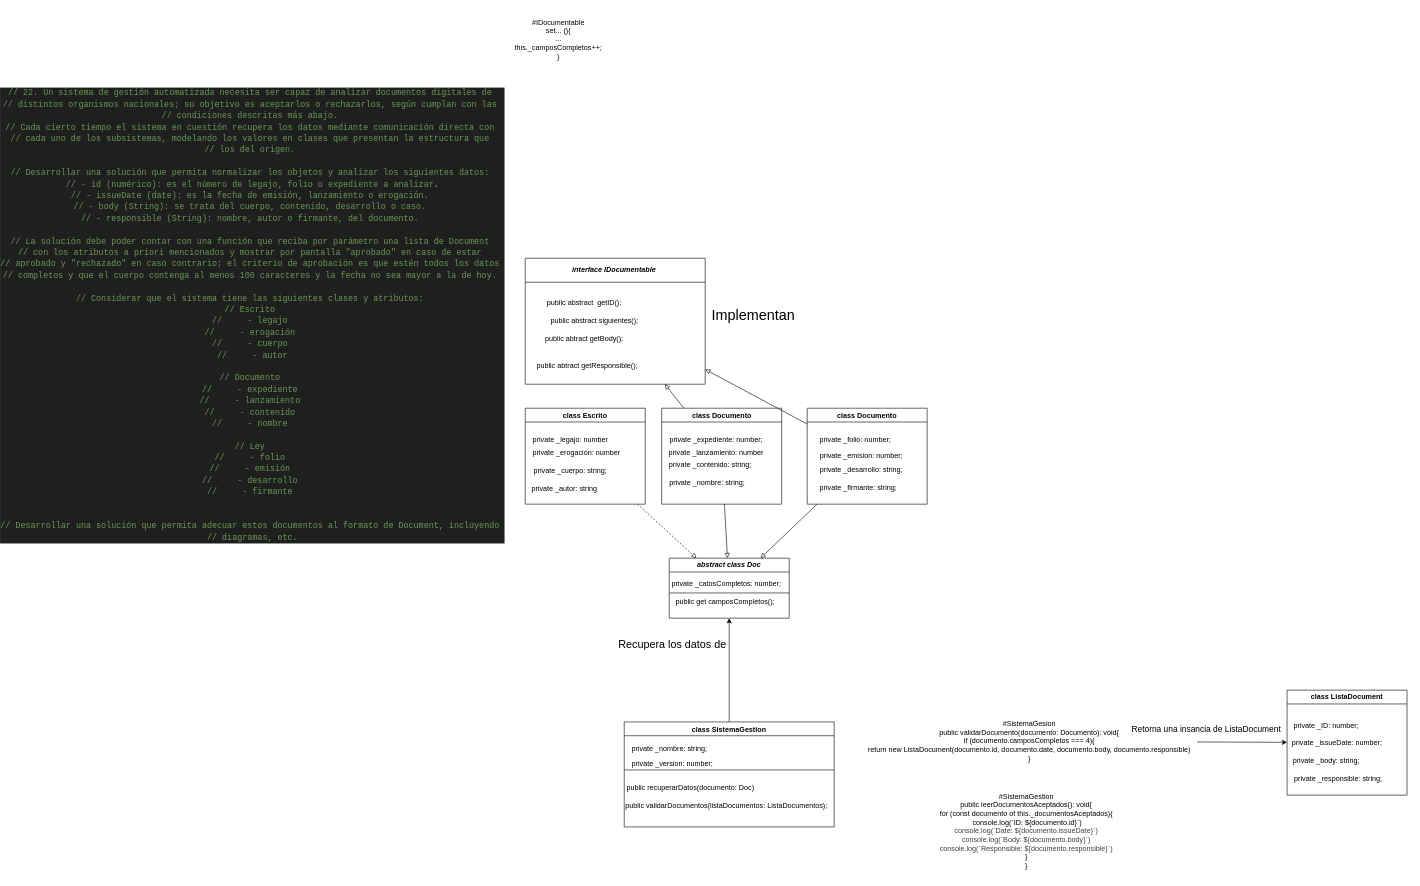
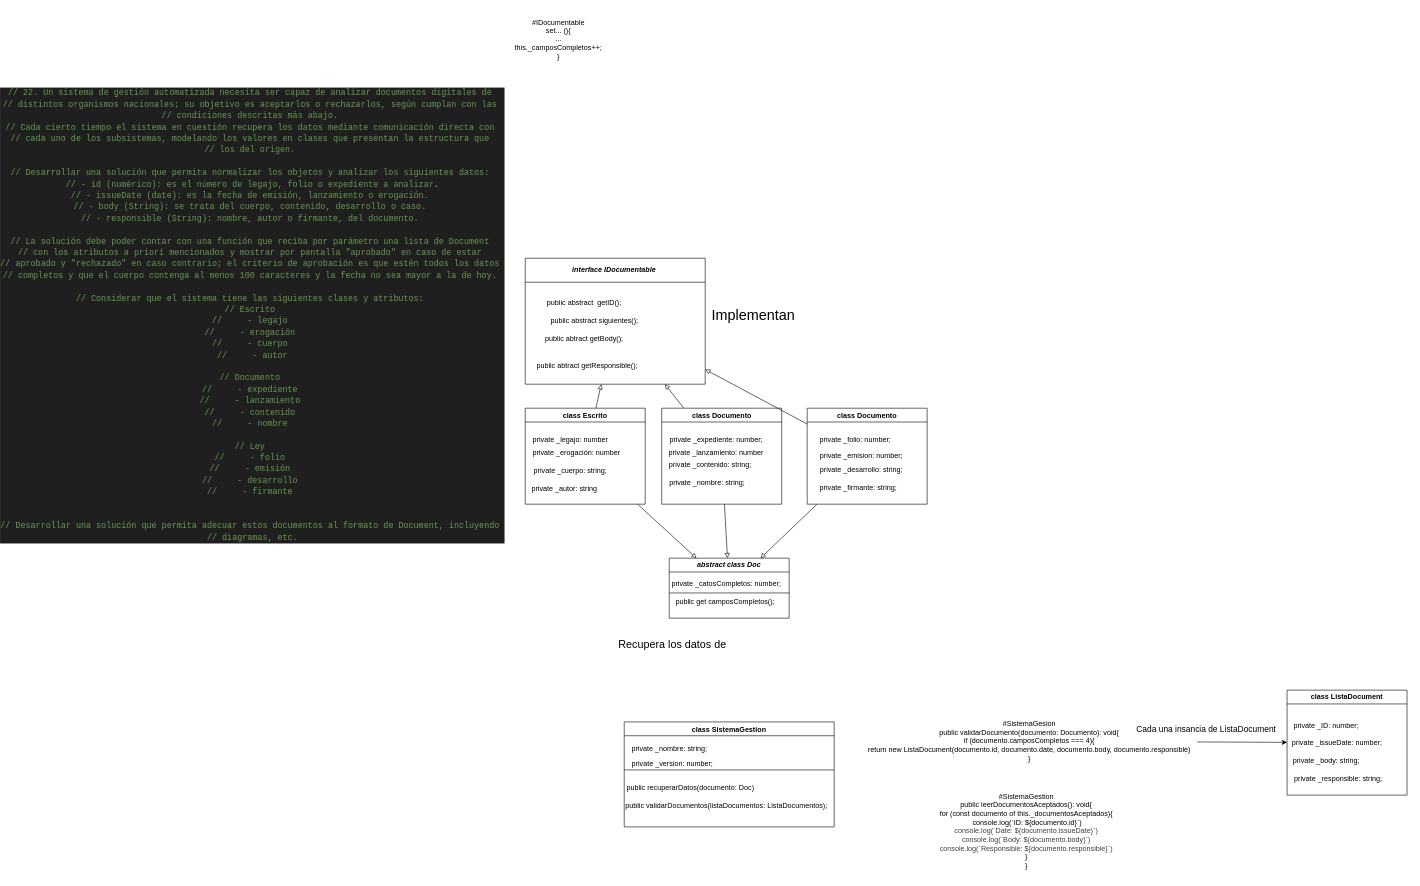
none -> (598, 399)
(666, 530) -> (666, 530)
(729, 623) -> none
(1207, 729) -> (1207, 729)
